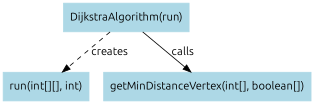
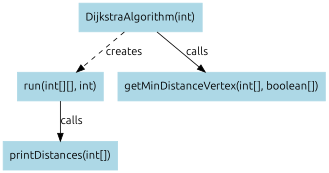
(126, 17) -> (141, 17)
none -> (60, 156)
